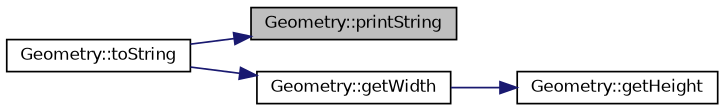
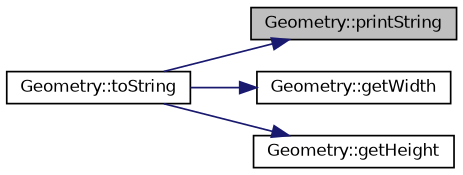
(475, 88) -> (218, 118)
